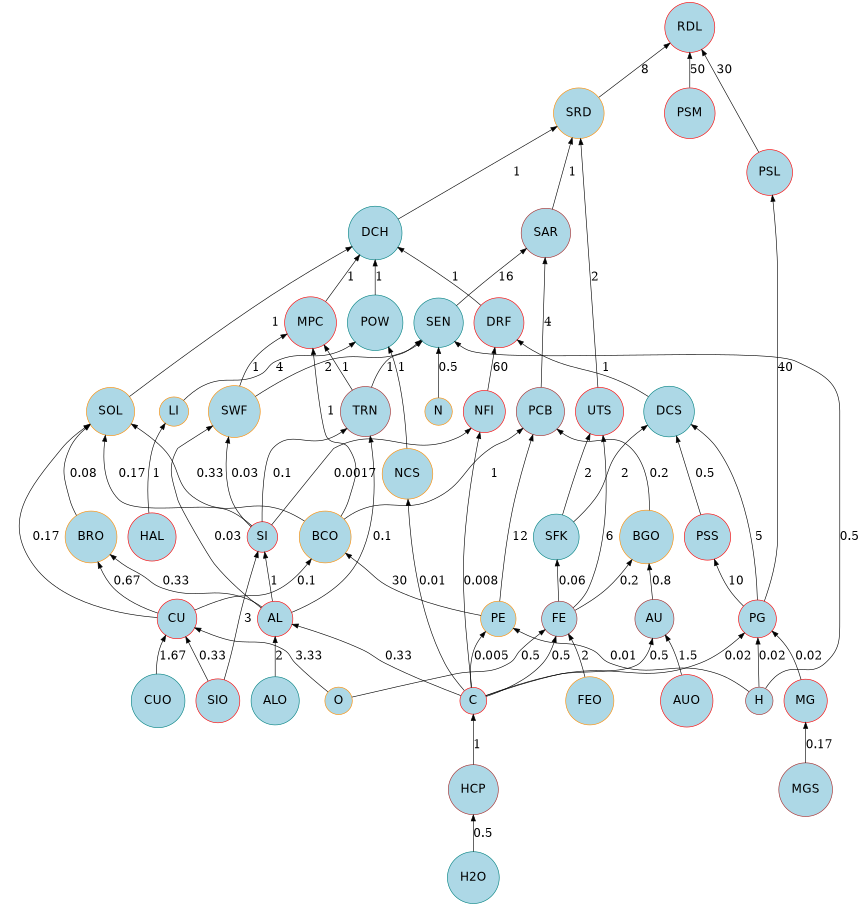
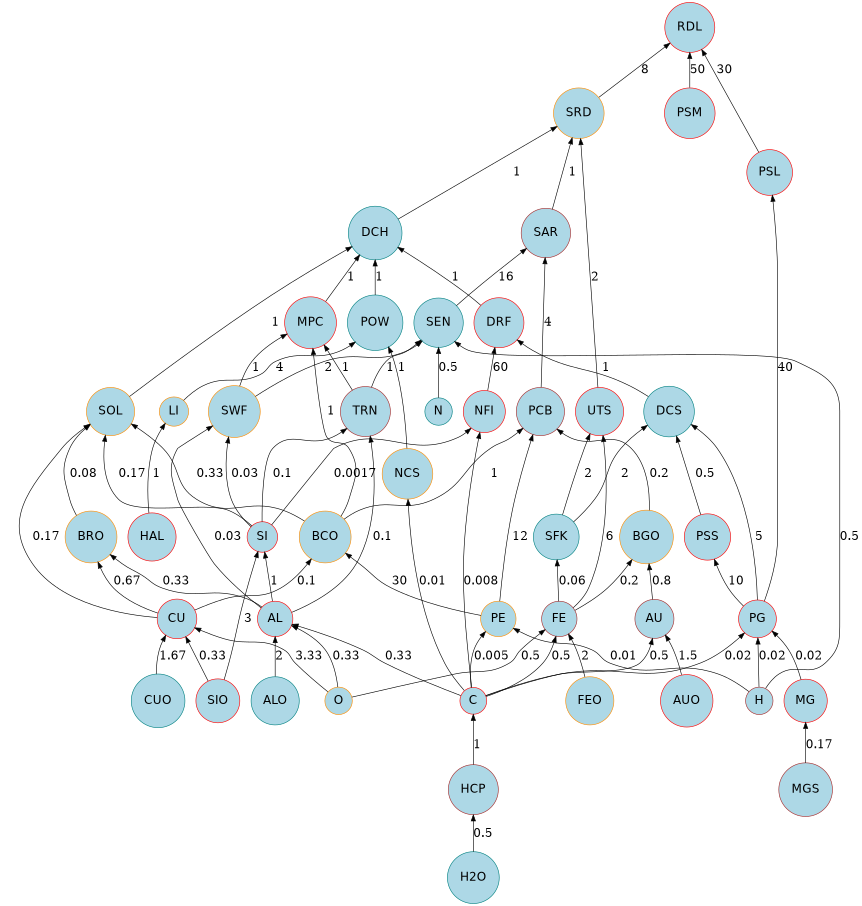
(439, 412) -> (439, 412)
none -> (326, 652)
